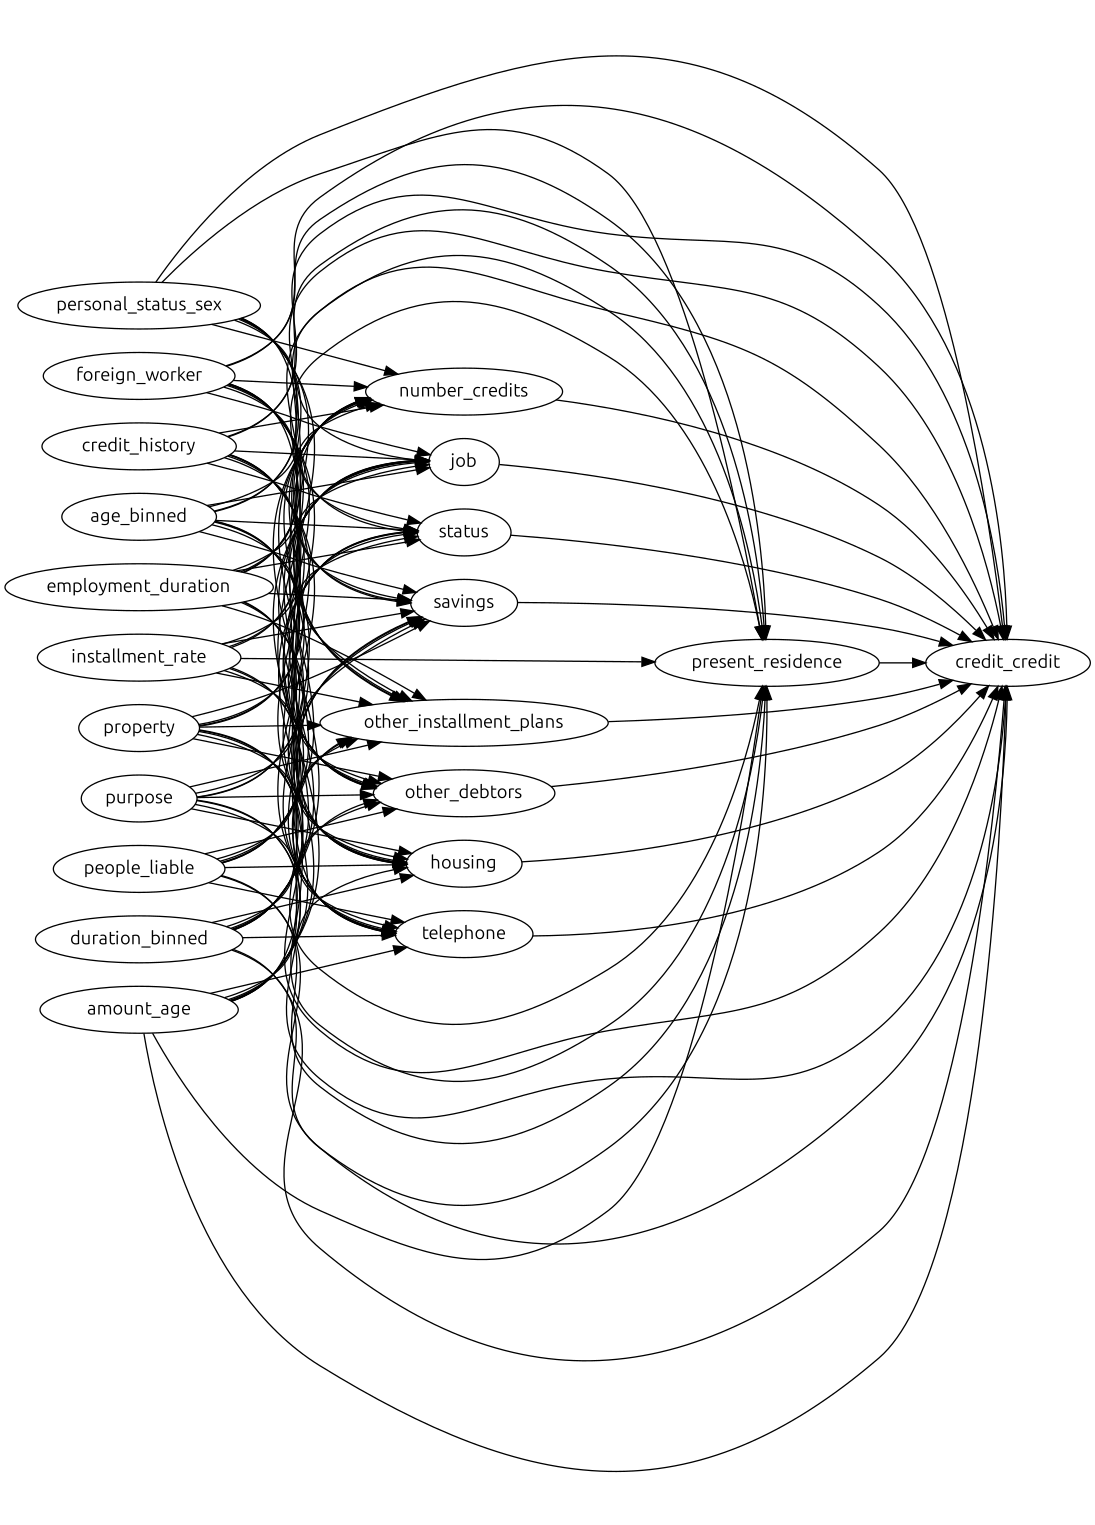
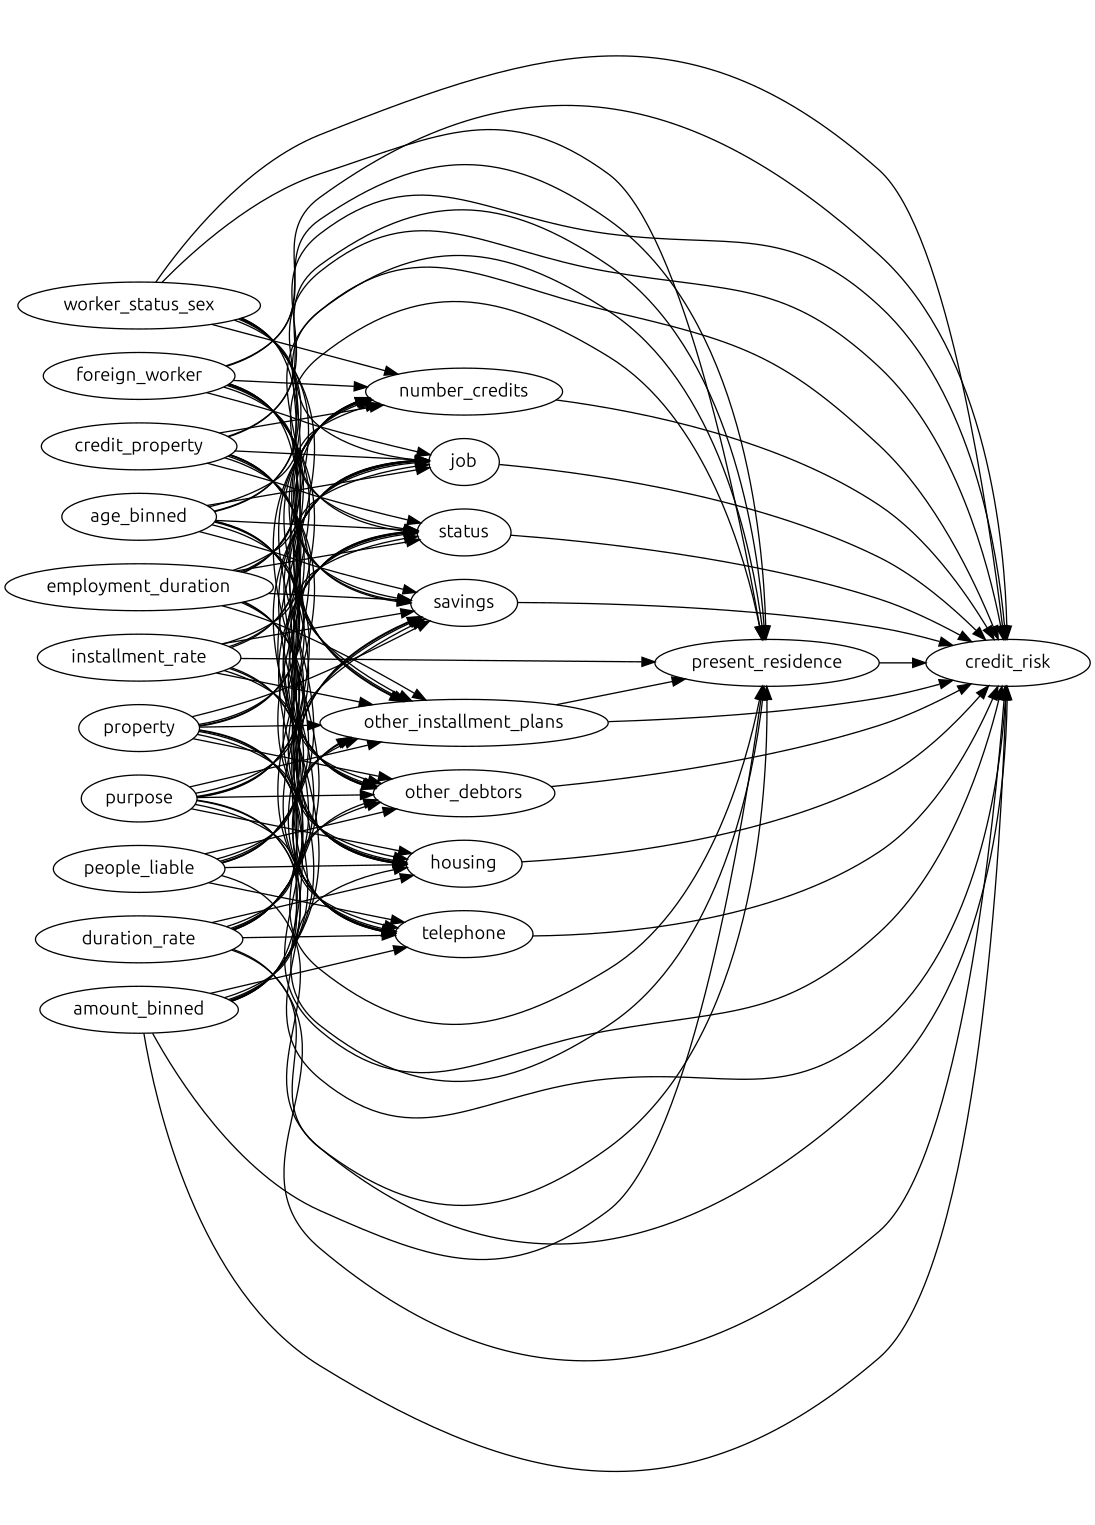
(139, 306) -> (139, 306)
(139, 446) -> (139, 446)
none -> (296, 662)
(1008, 663) -> (1008, 663)
(139, 939) -> (139, 939)
(139, 1010) -> (139, 1010)
(547, 1122) -> (614, 693)
